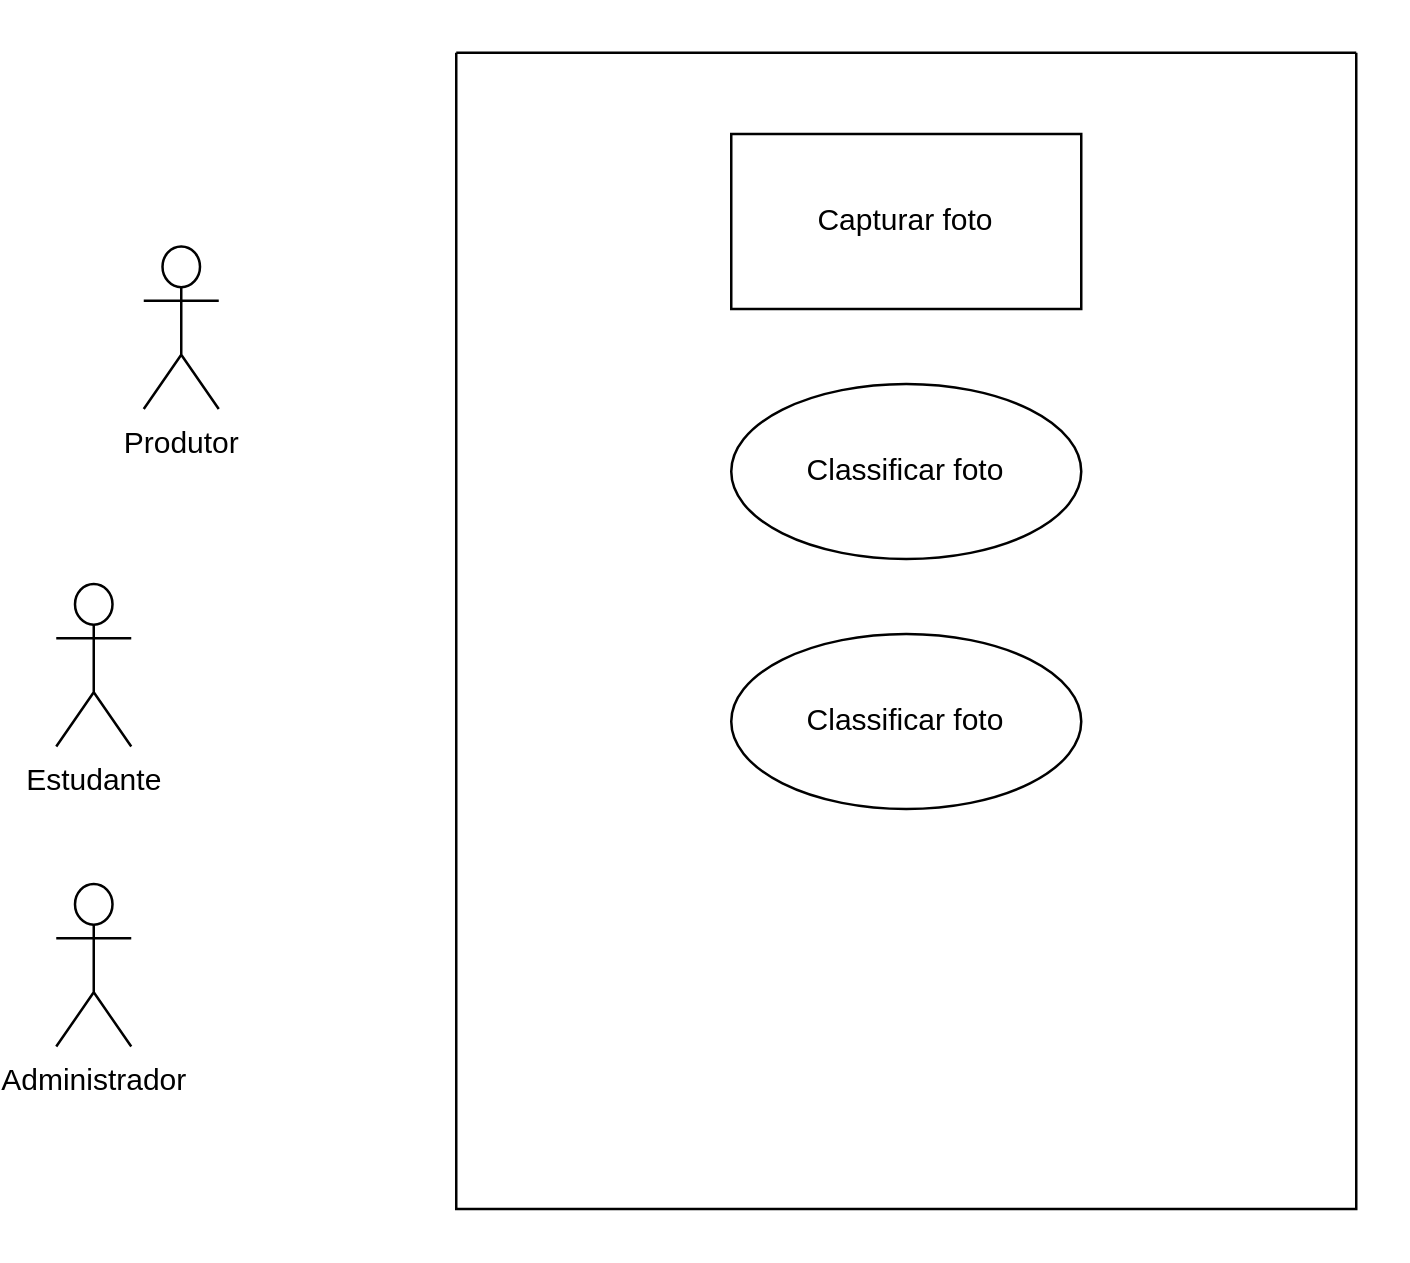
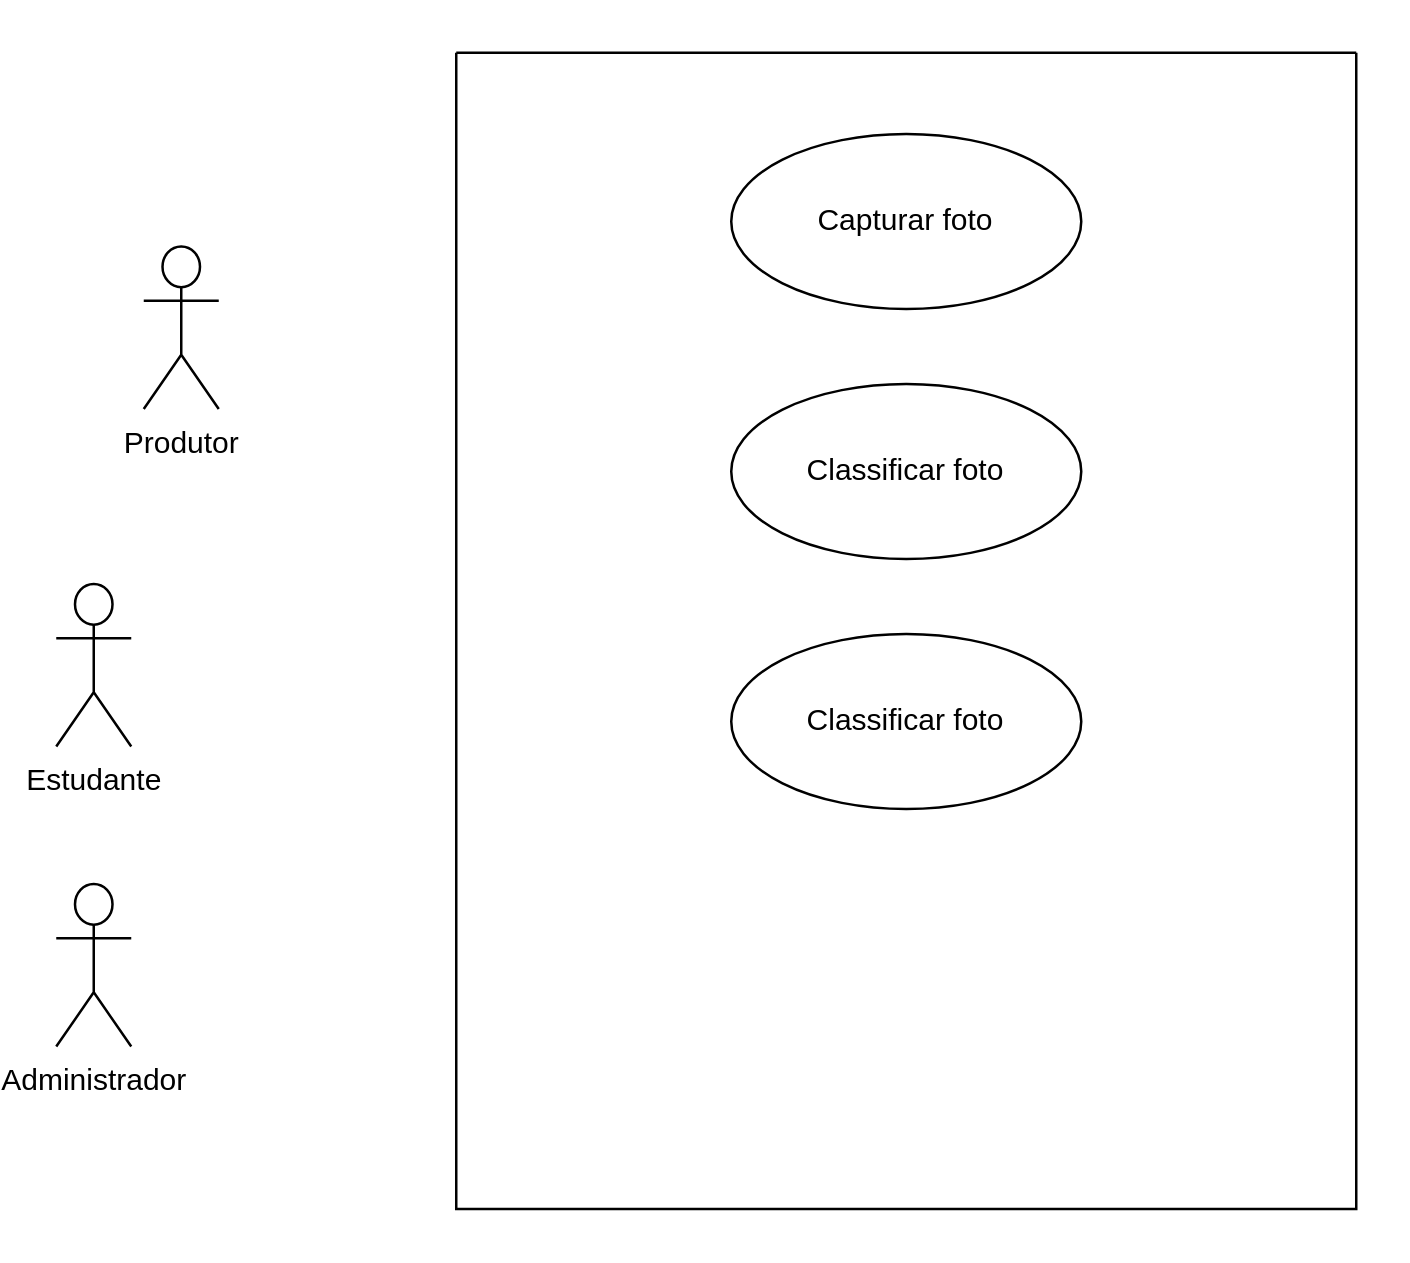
(906, 221) -> (906, 221)
